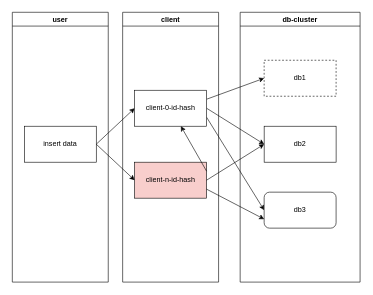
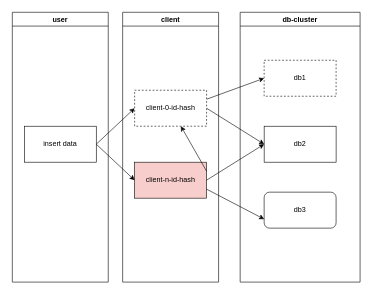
(171, 108) -> (171, 108)
(233, 160) -> none
